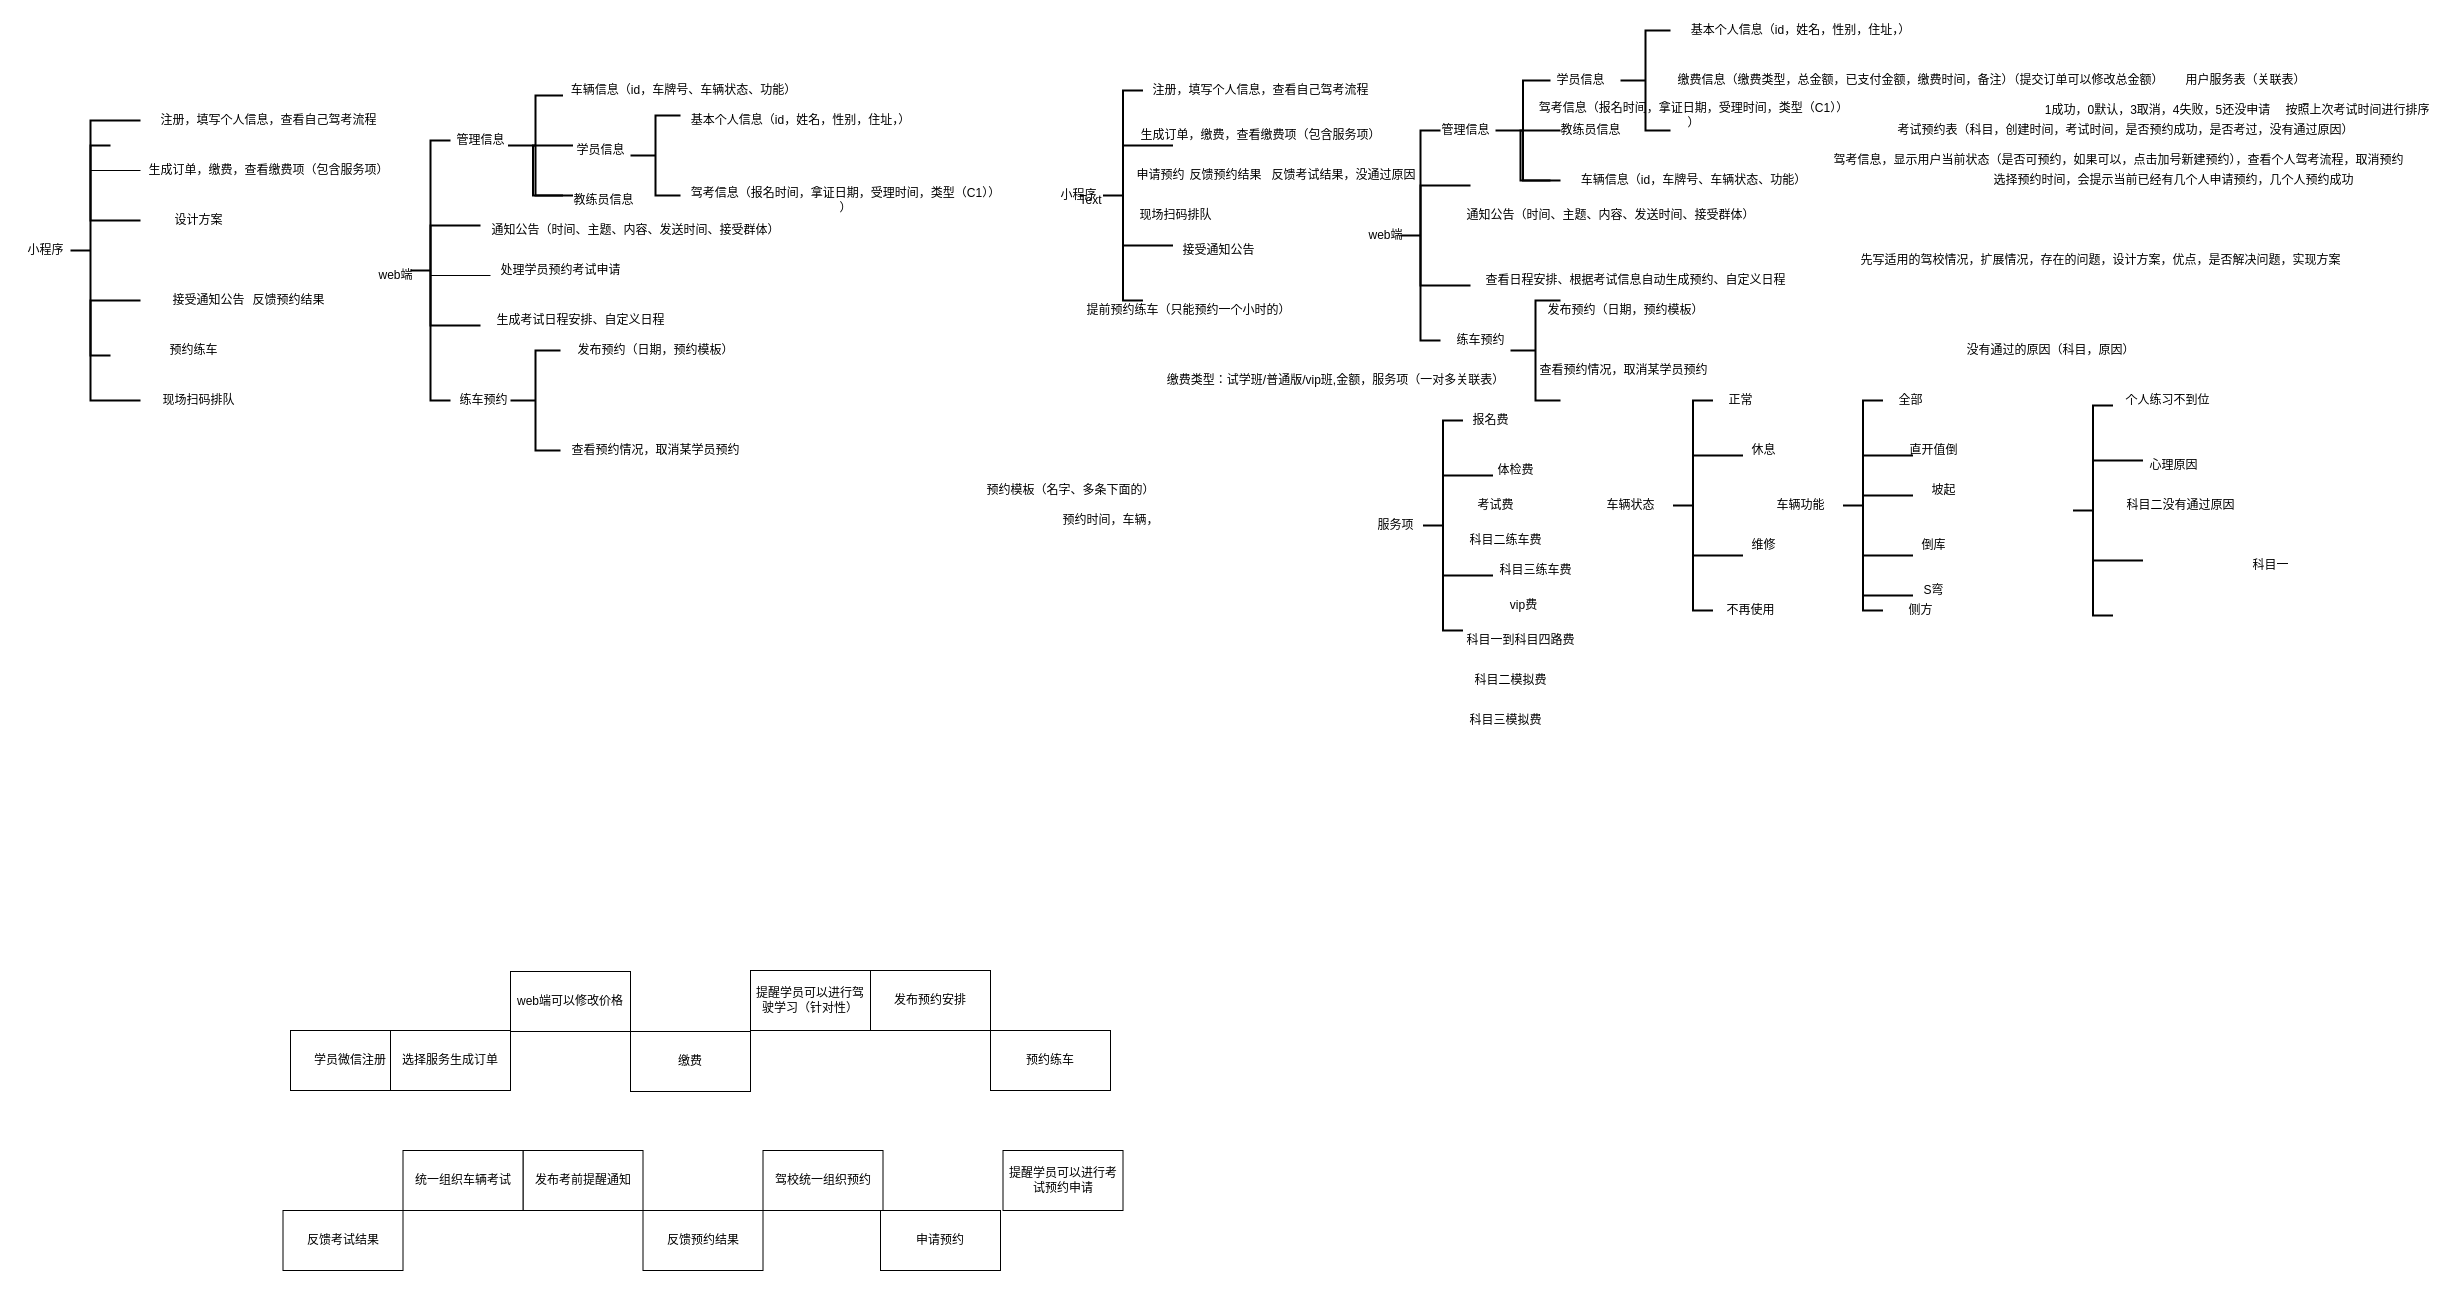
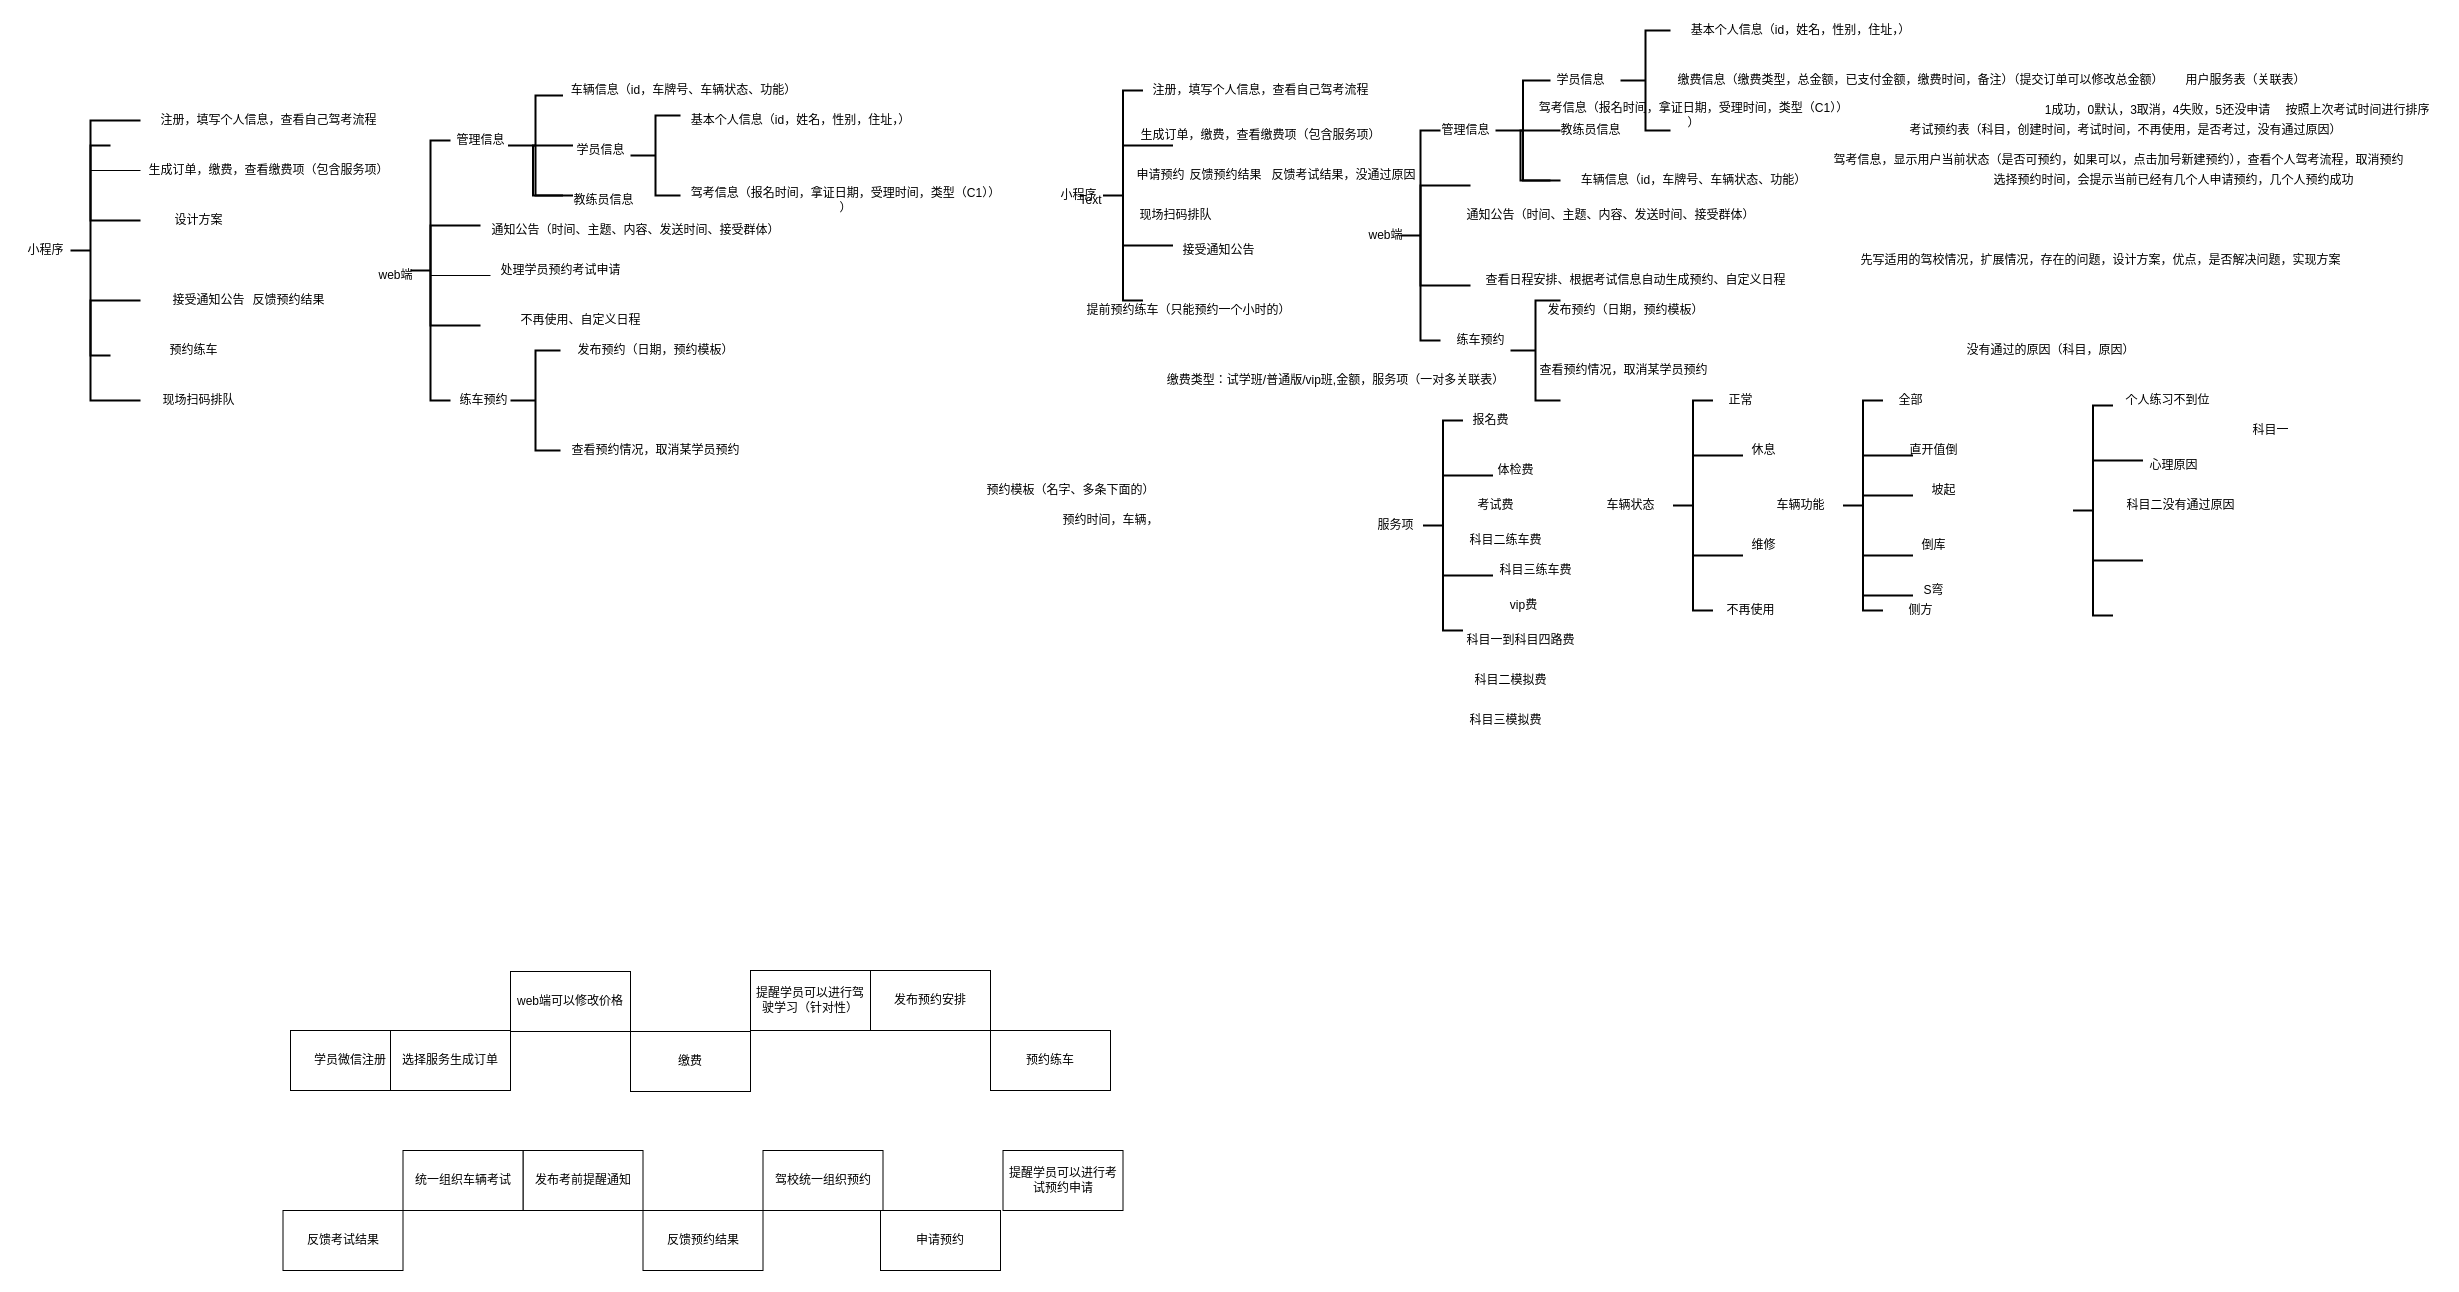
(2126, 131) -> (2126, 131)
(581, 321) -> (581, 321)
(2271, 566) -> (2271, 431)
